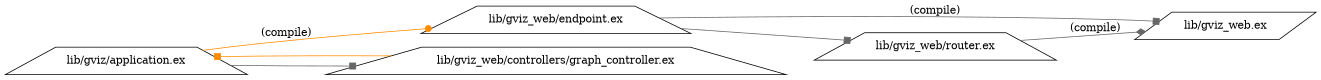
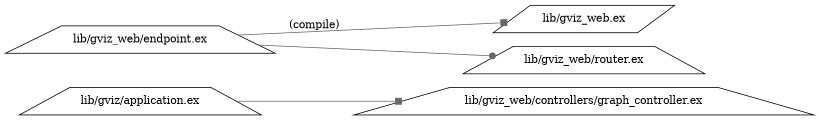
(762, 34) -> (374, 50)
(1078, 36) -> none
(314, 38) -> none
(307, 56) -> none
